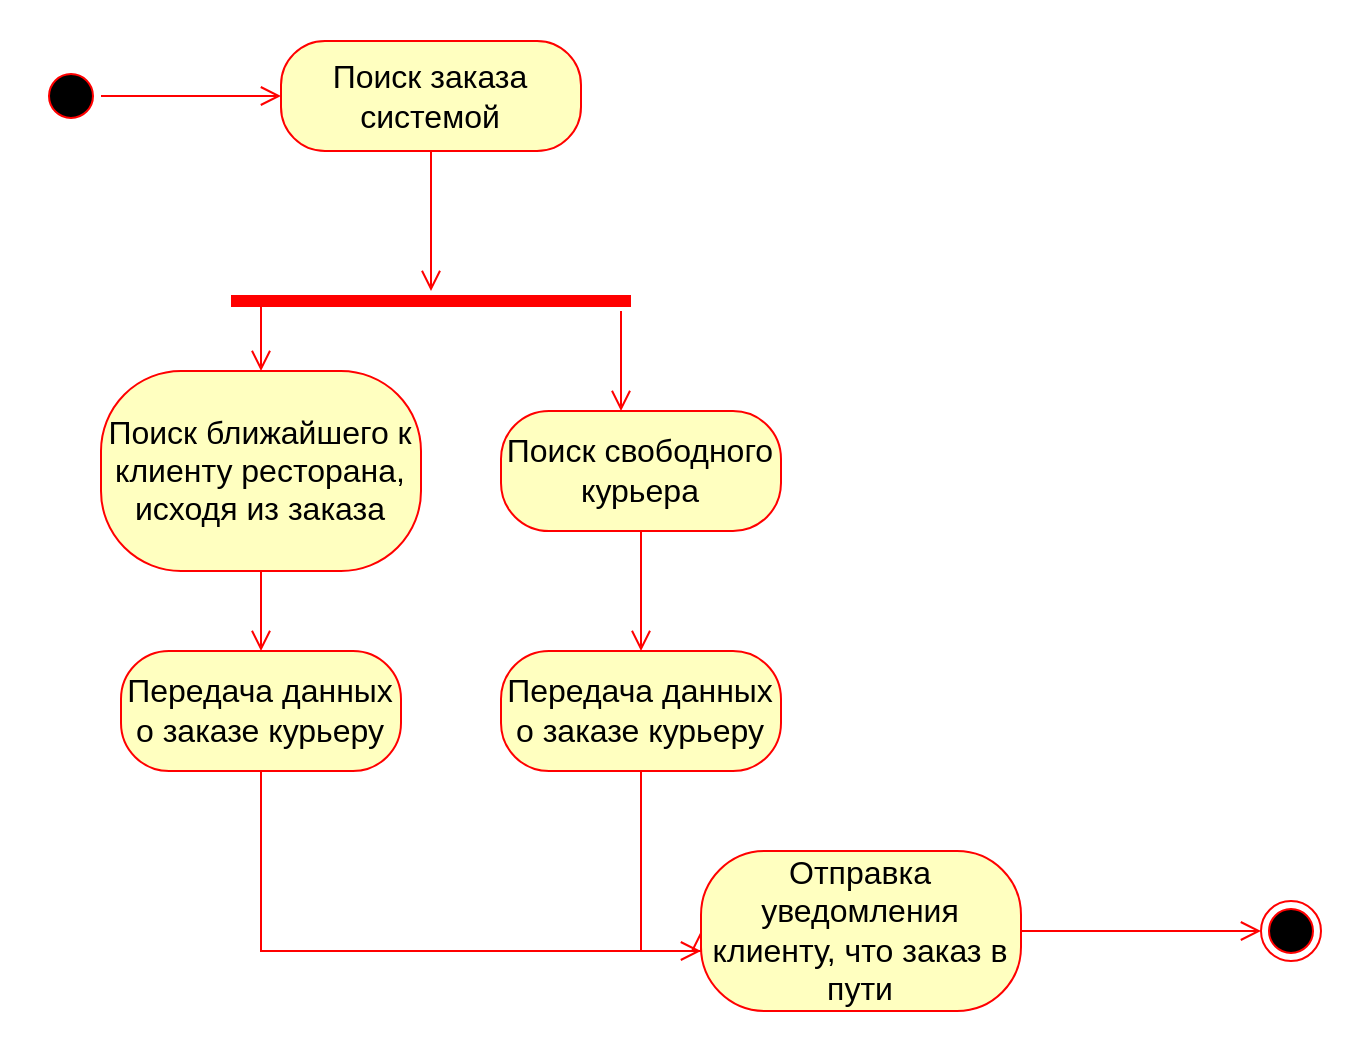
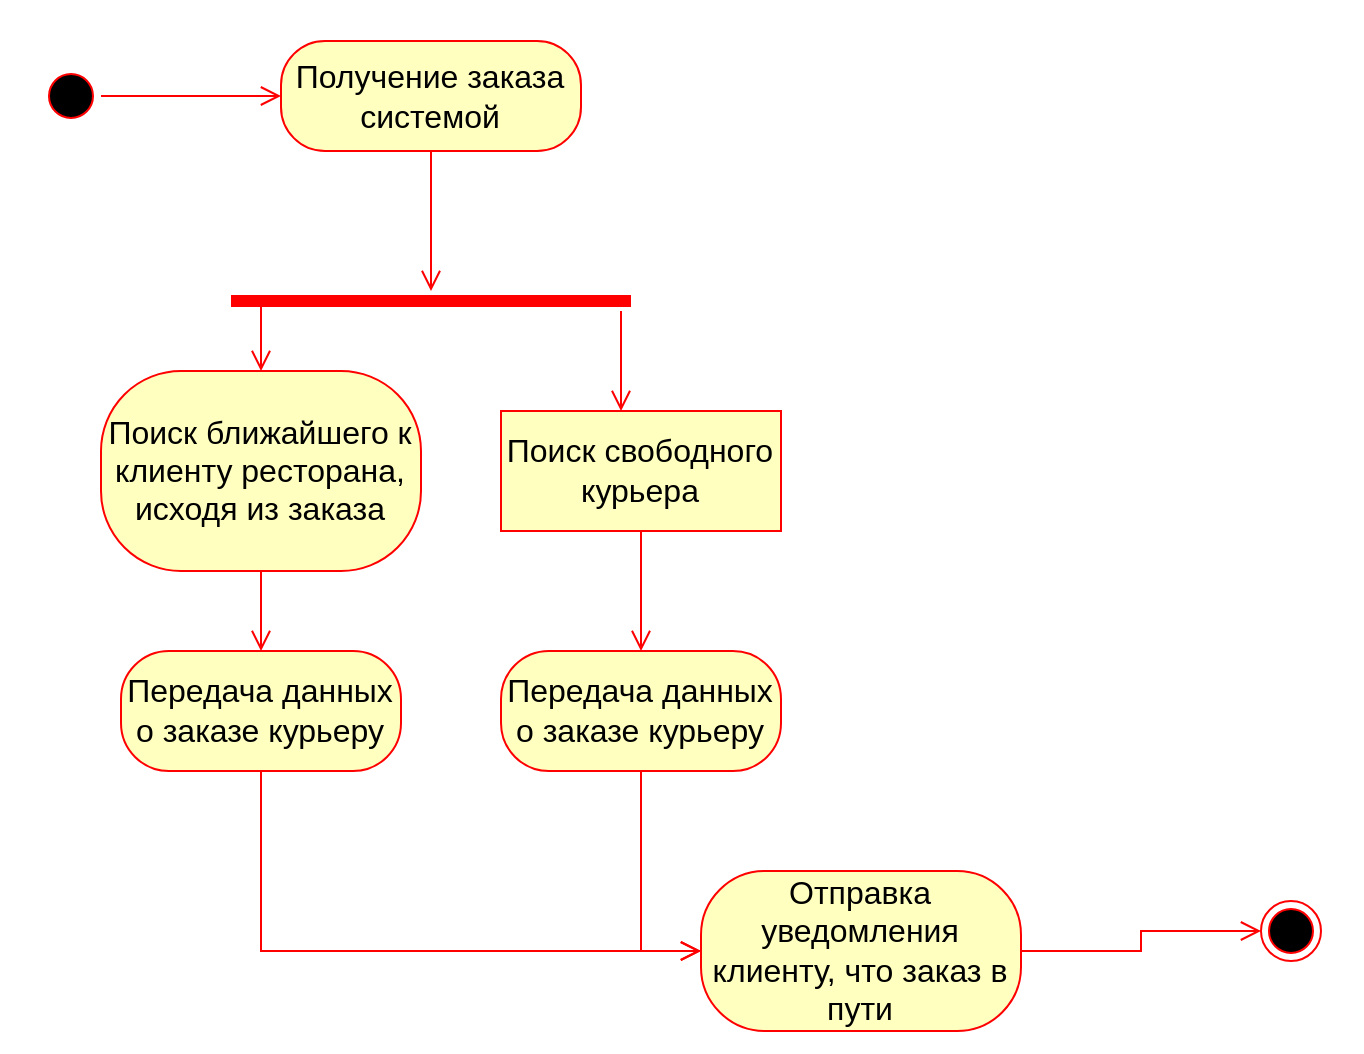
(431, 97) -> (431, 97)
(641, 471) -> (641, 471)
(861, 931) -> (861, 951)
